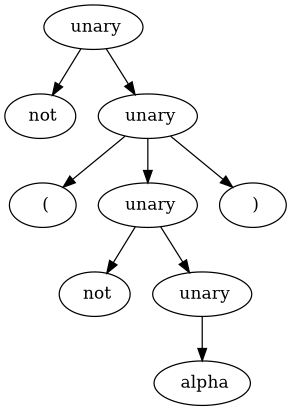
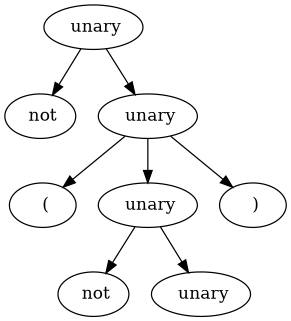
(202, 383) -> none
